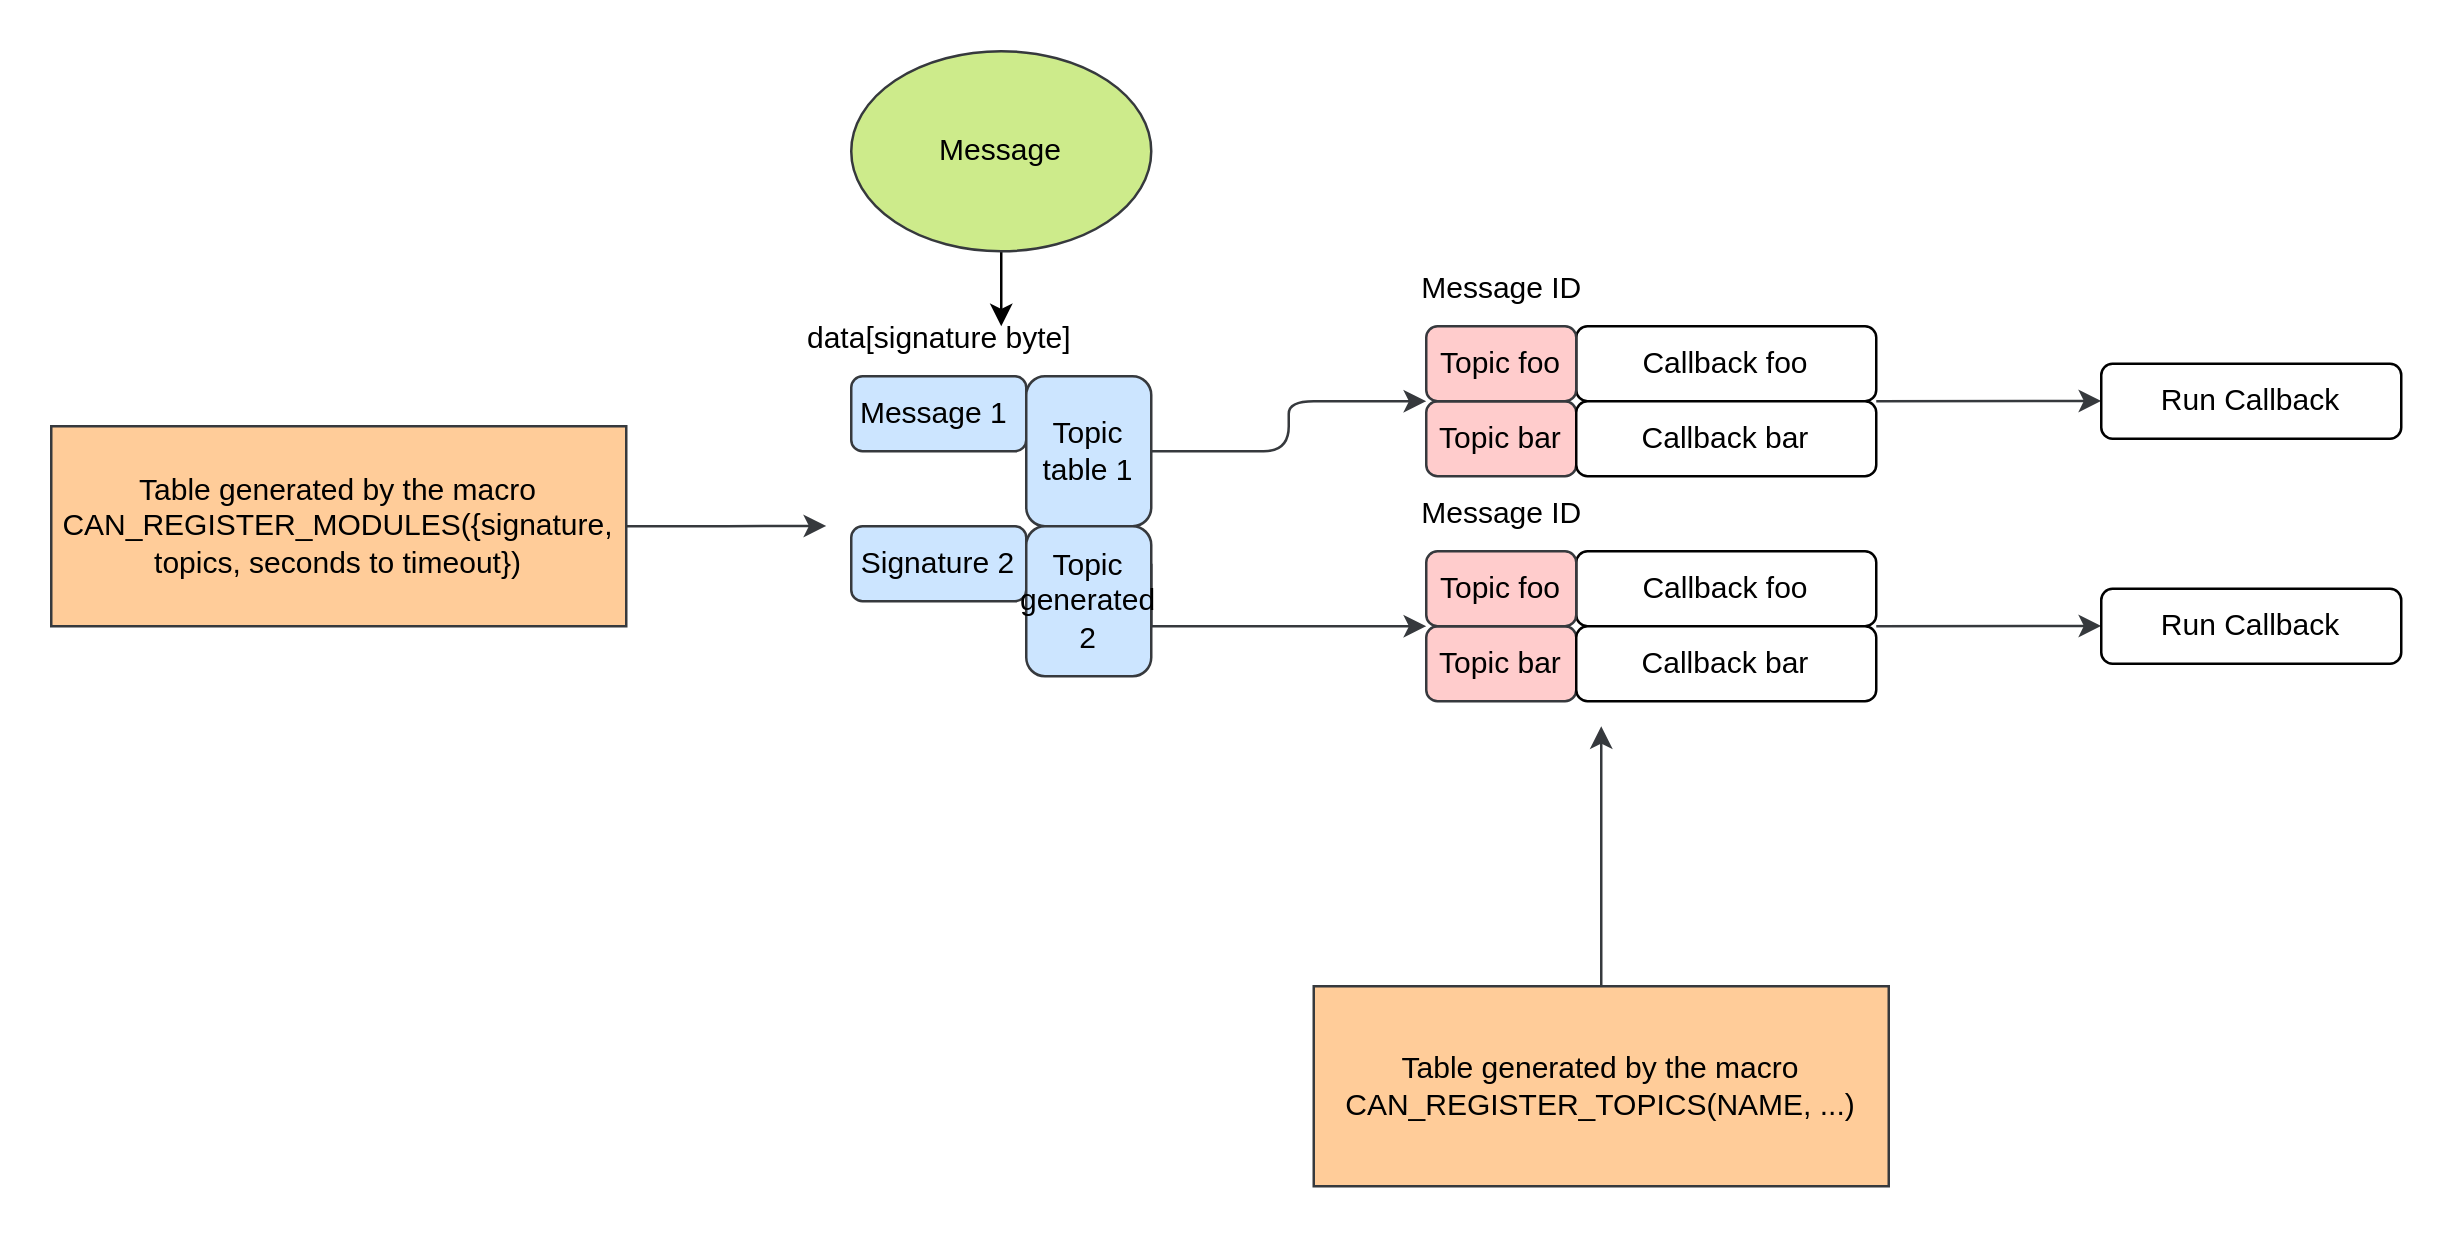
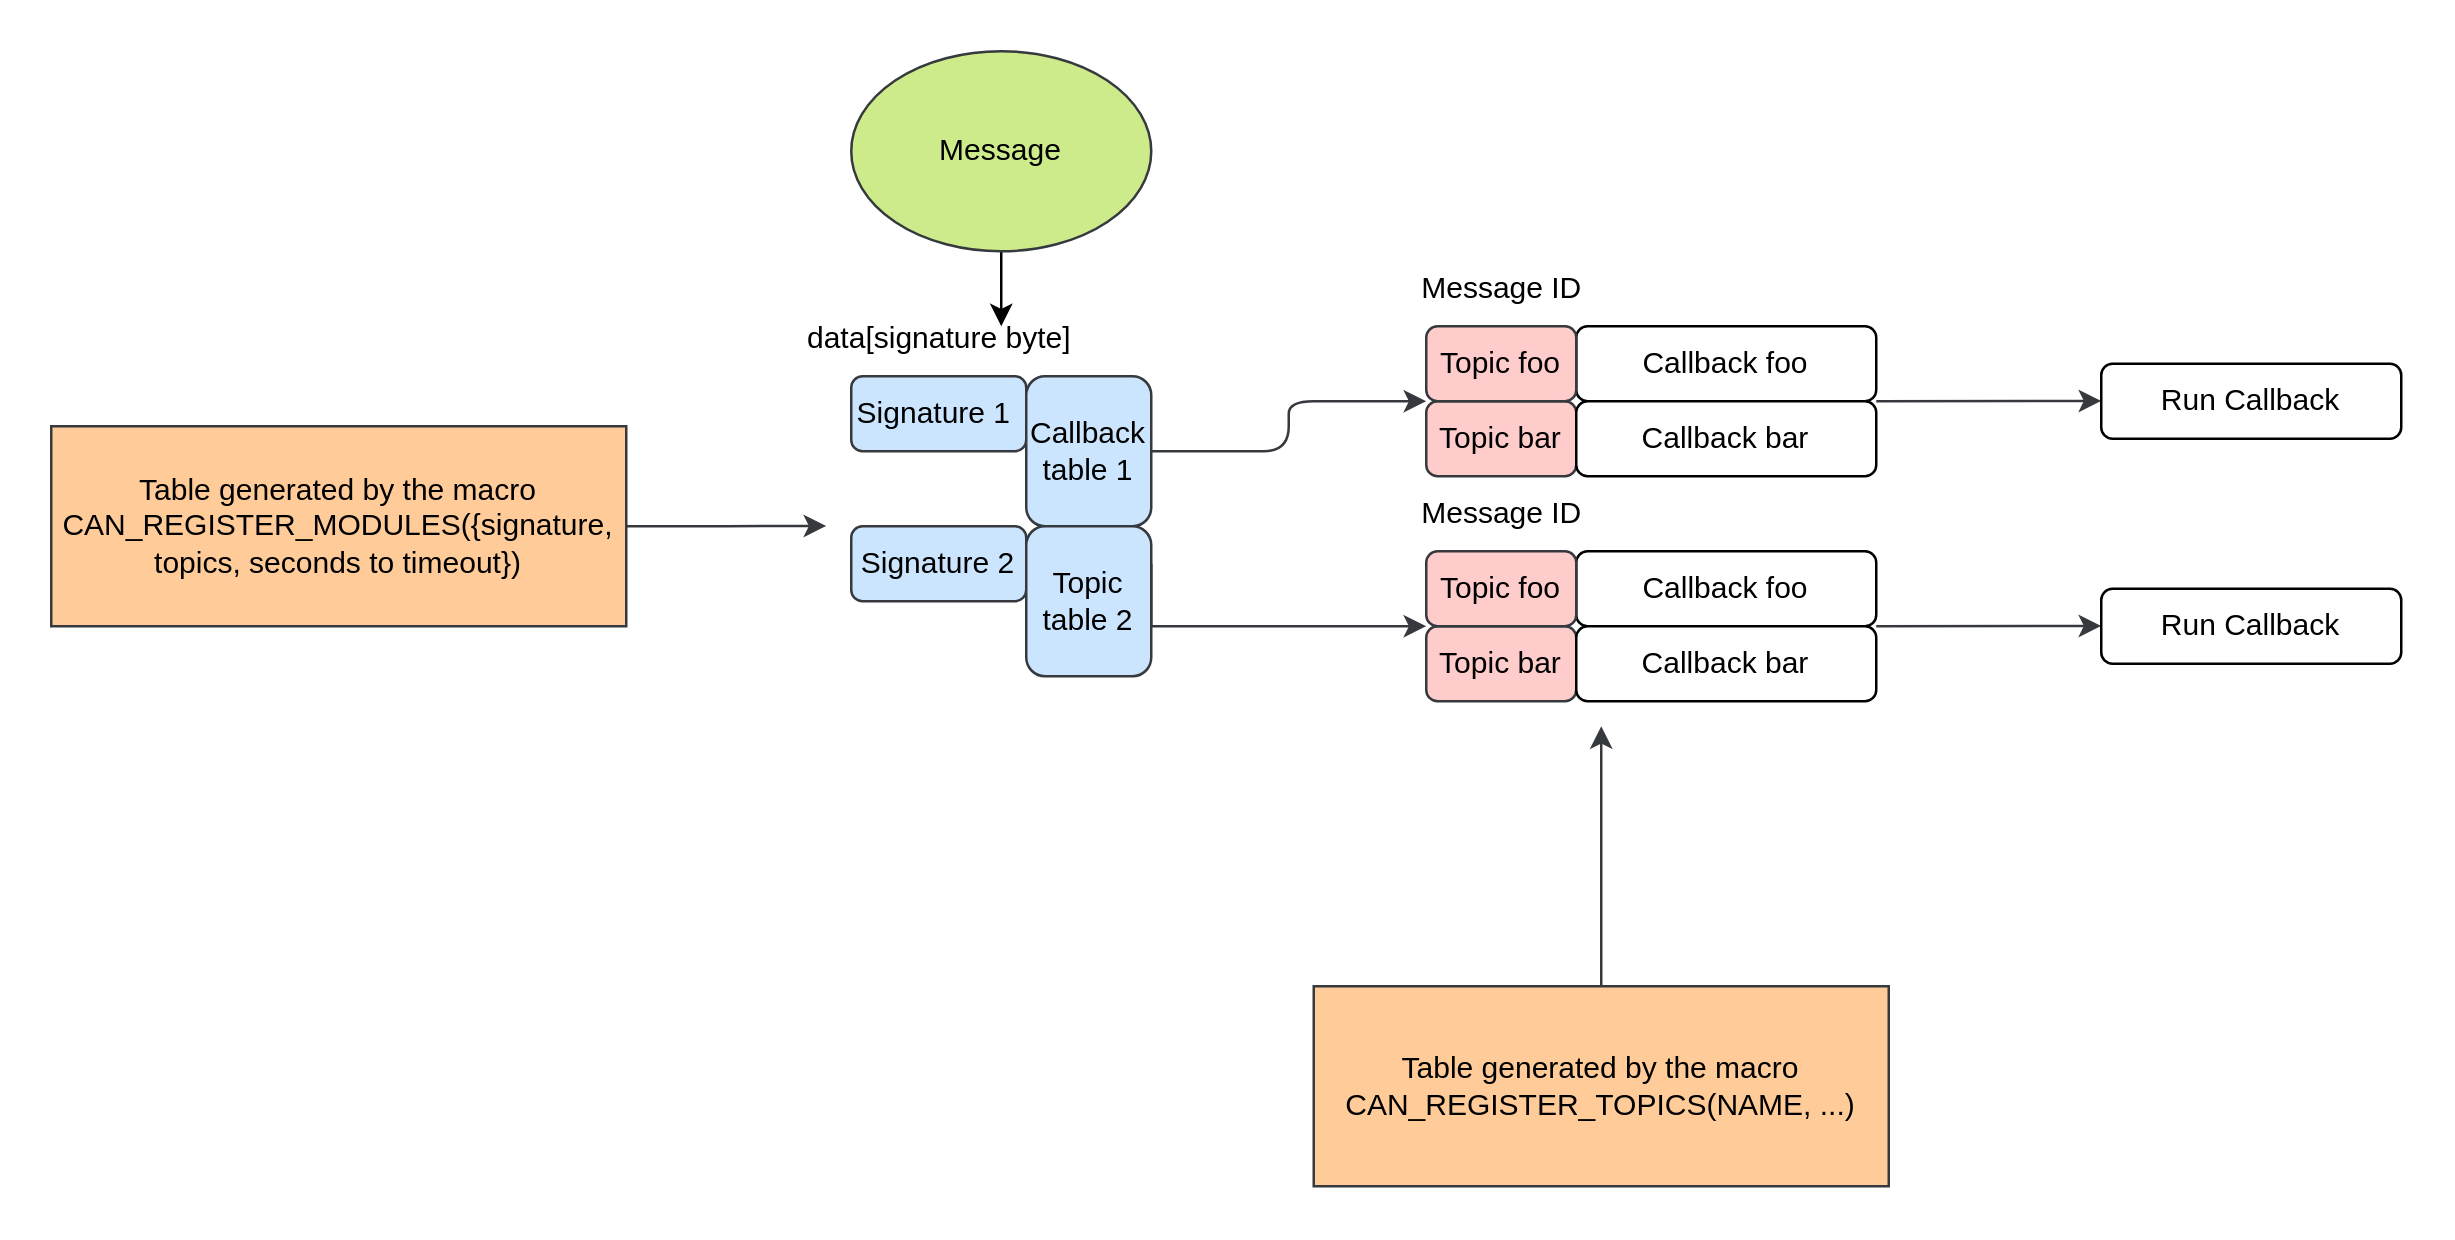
(939, 414) -> (939, 414)
(1089, 451) -> (1089, 451)
(1089, 601) -> (1089, 601)
